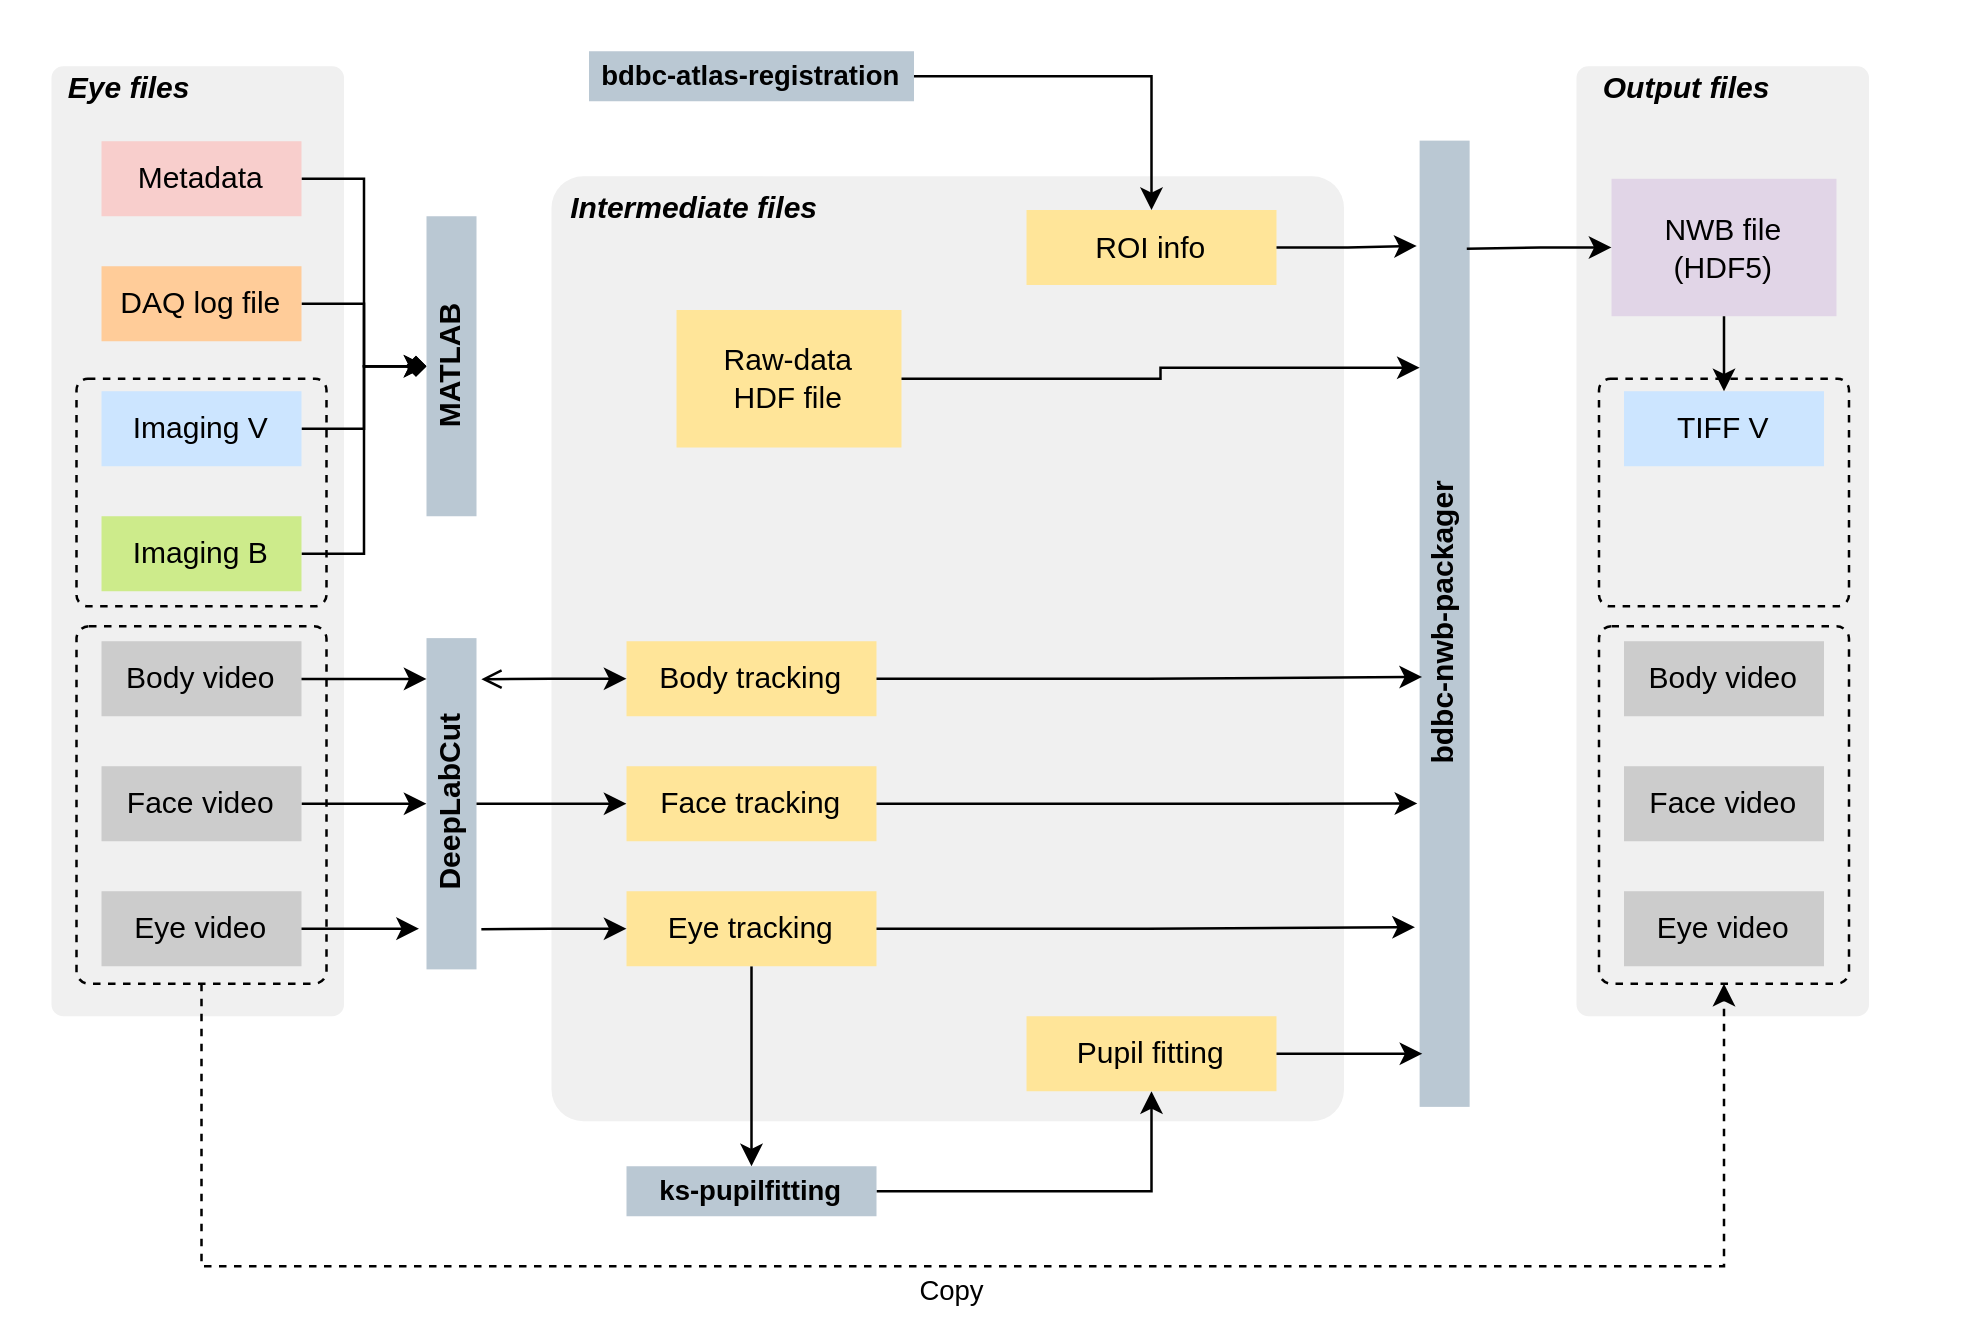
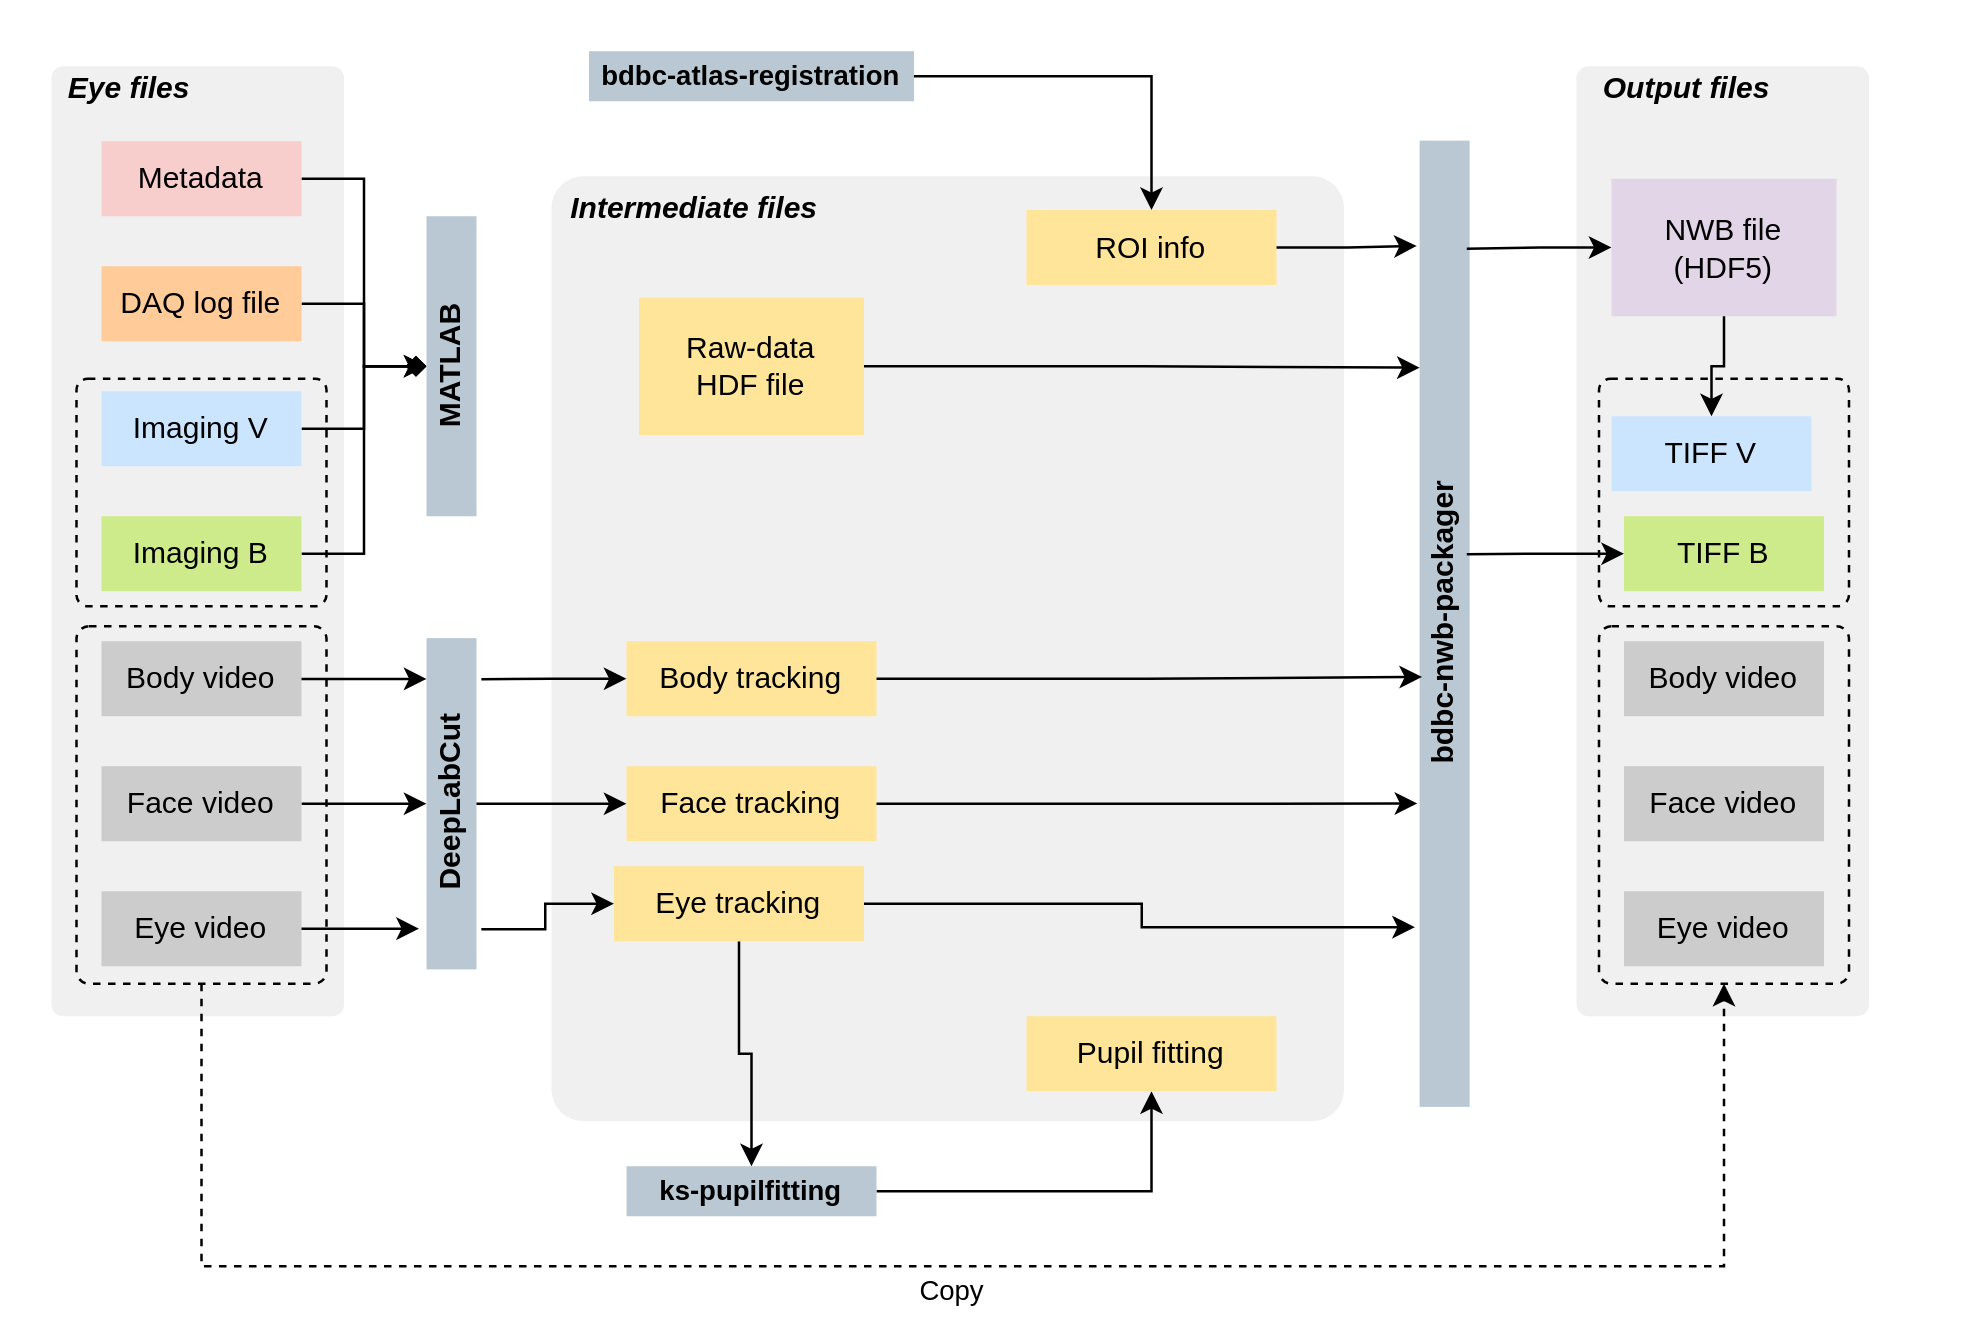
(789, 379) -> (751, 366)
(1724, 429) -> (1711, 454)
none -> (1537, 554)
none -> (1724, 554)
(490, 679) -> (487, 679)
(751, 929) -> (739, 904)
(1341, 1054) -> none
